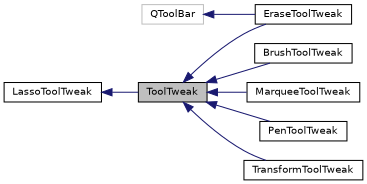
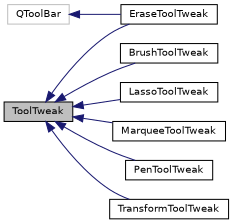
(125, 92) -> (102, 102)
